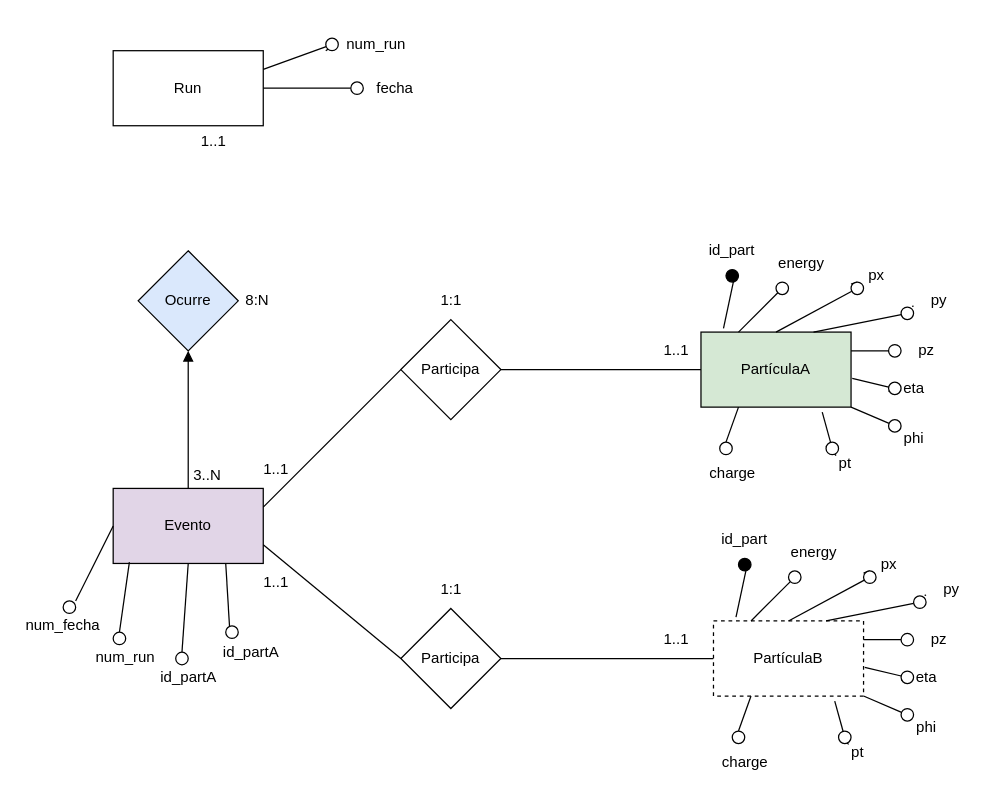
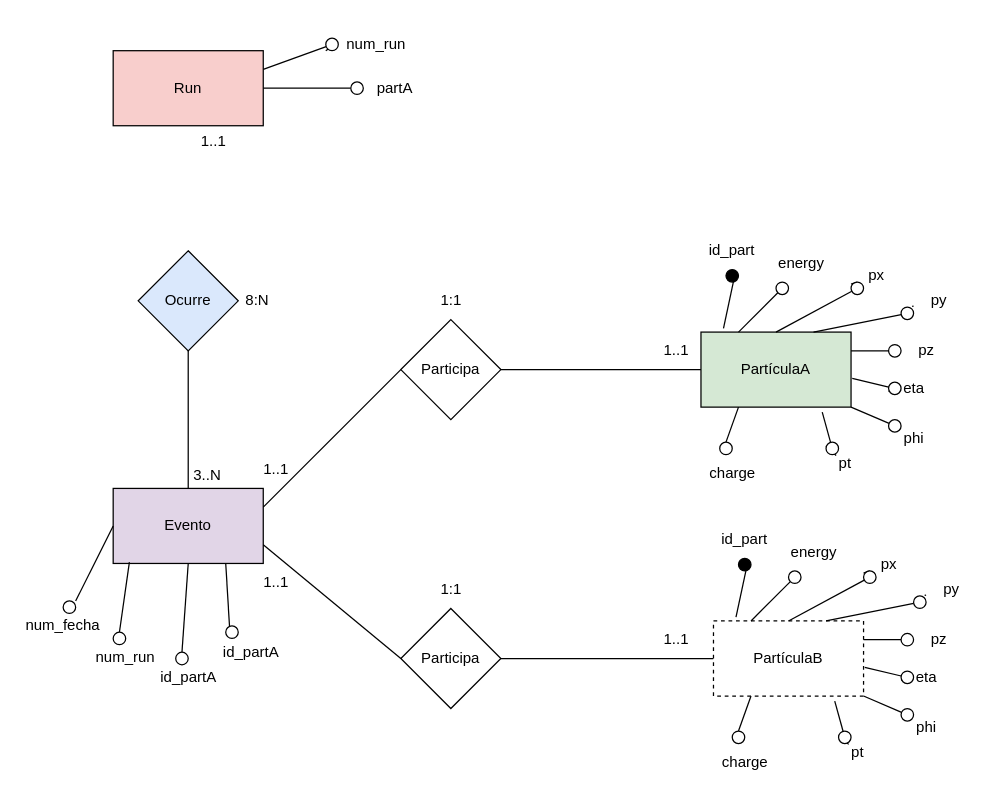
(188, 88) -> (188, 88)
(395, 88) -> (395, 88)
(188, 362) -> (188, 357)
